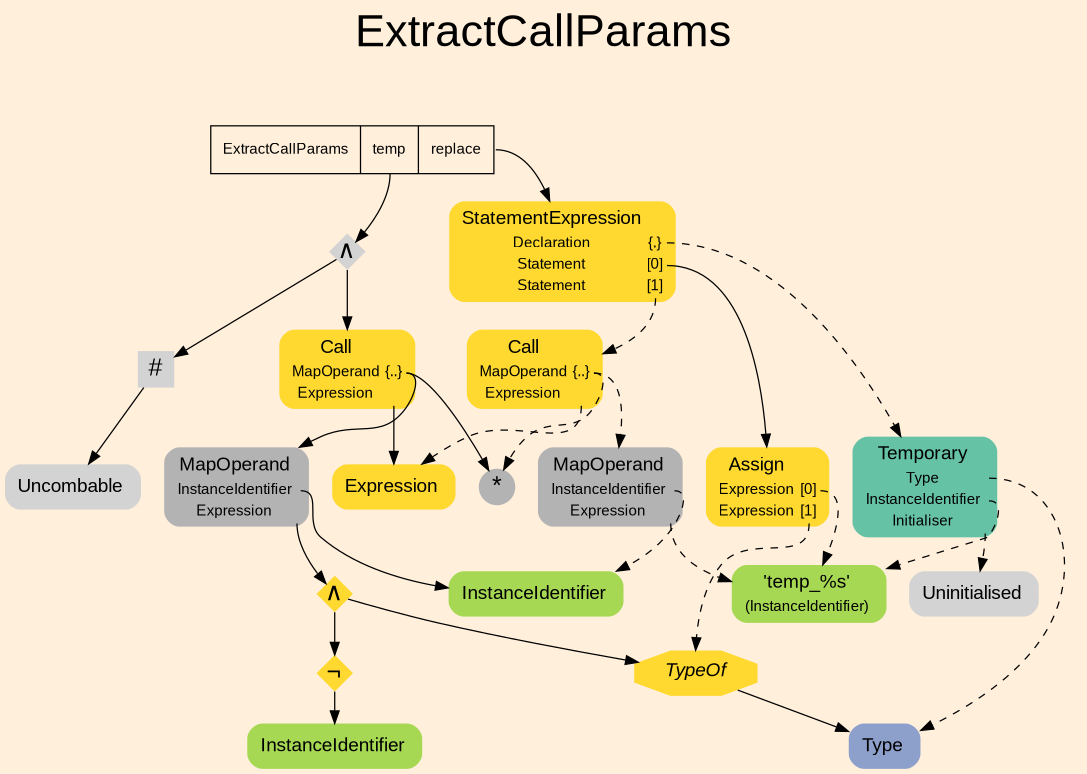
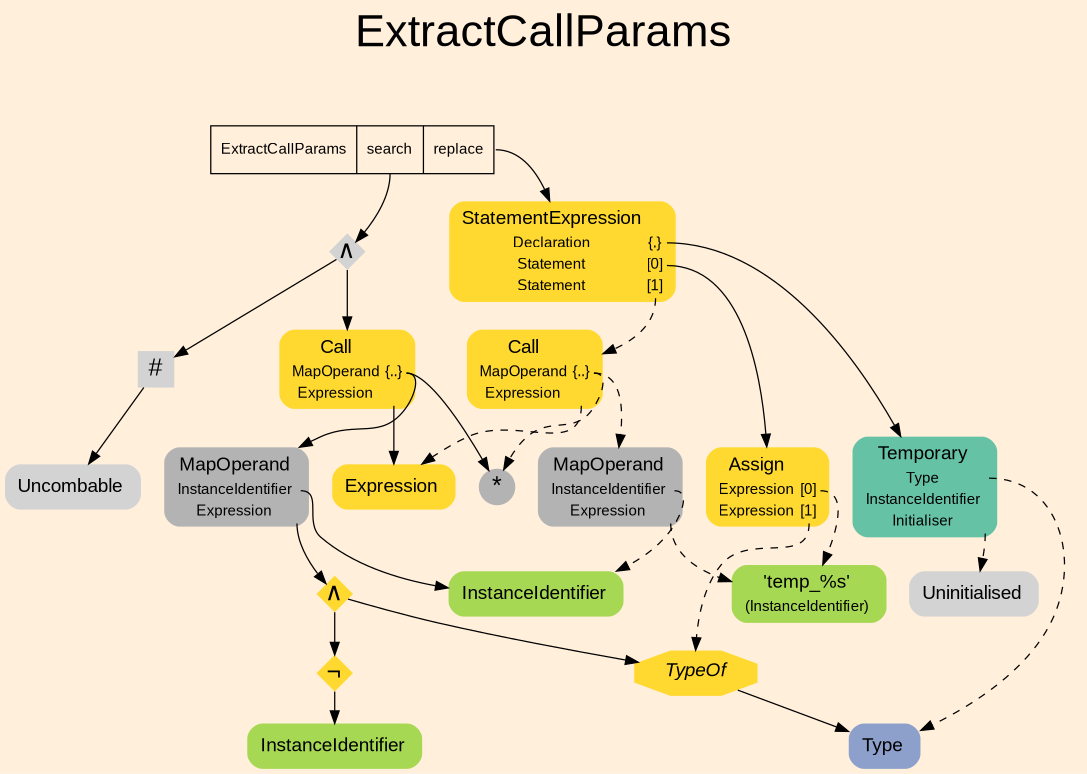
(389, 149) -> (390, 149)
(802, 305) -> (802, 305)
(965, 544) -> none
